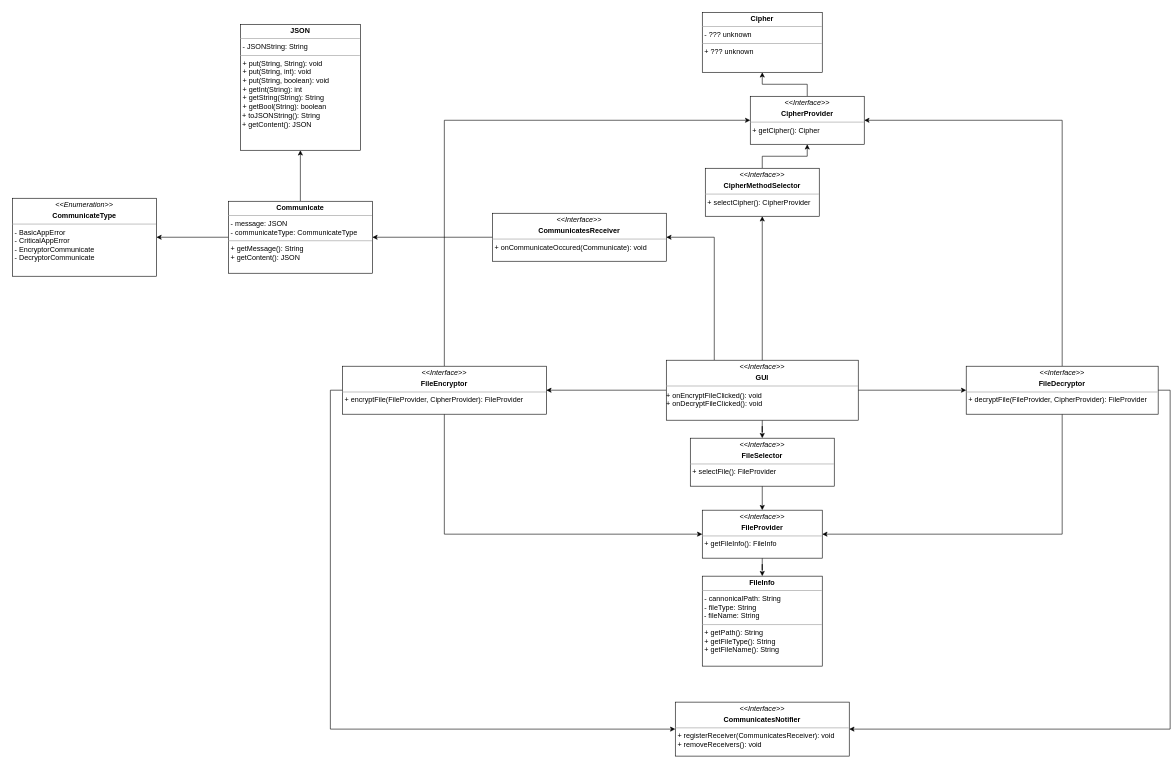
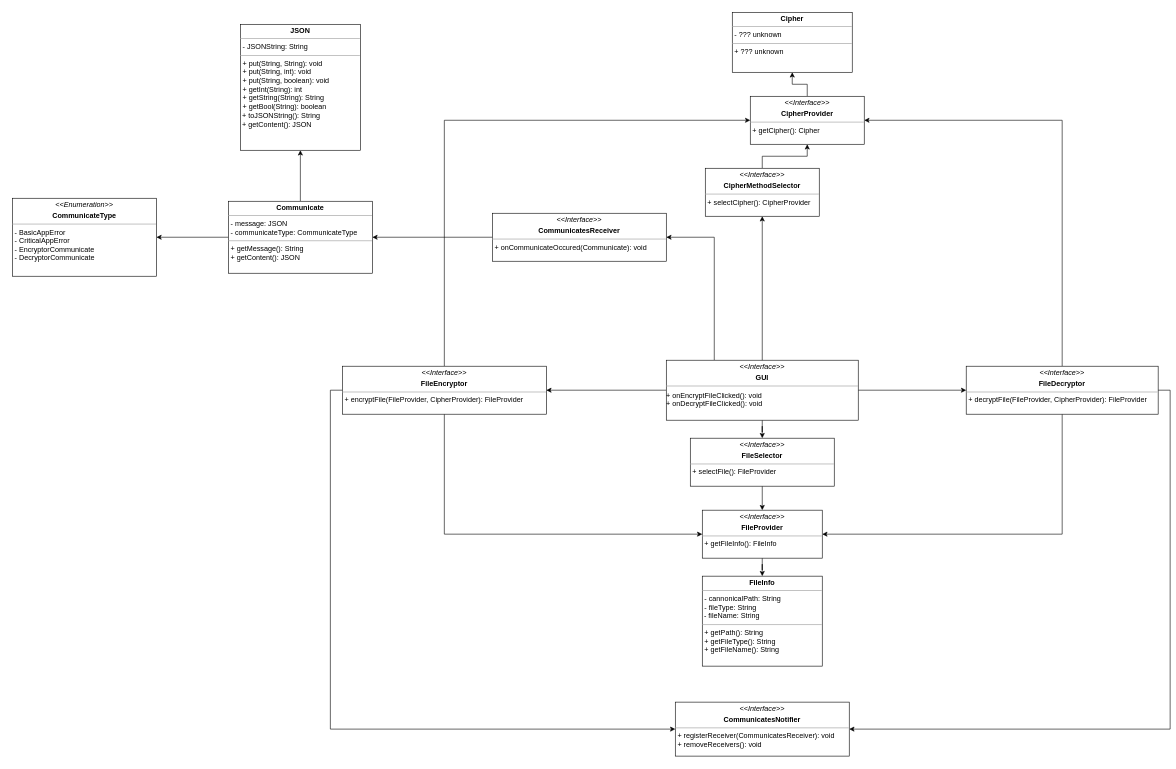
(762, 42) -> (792, 42)
